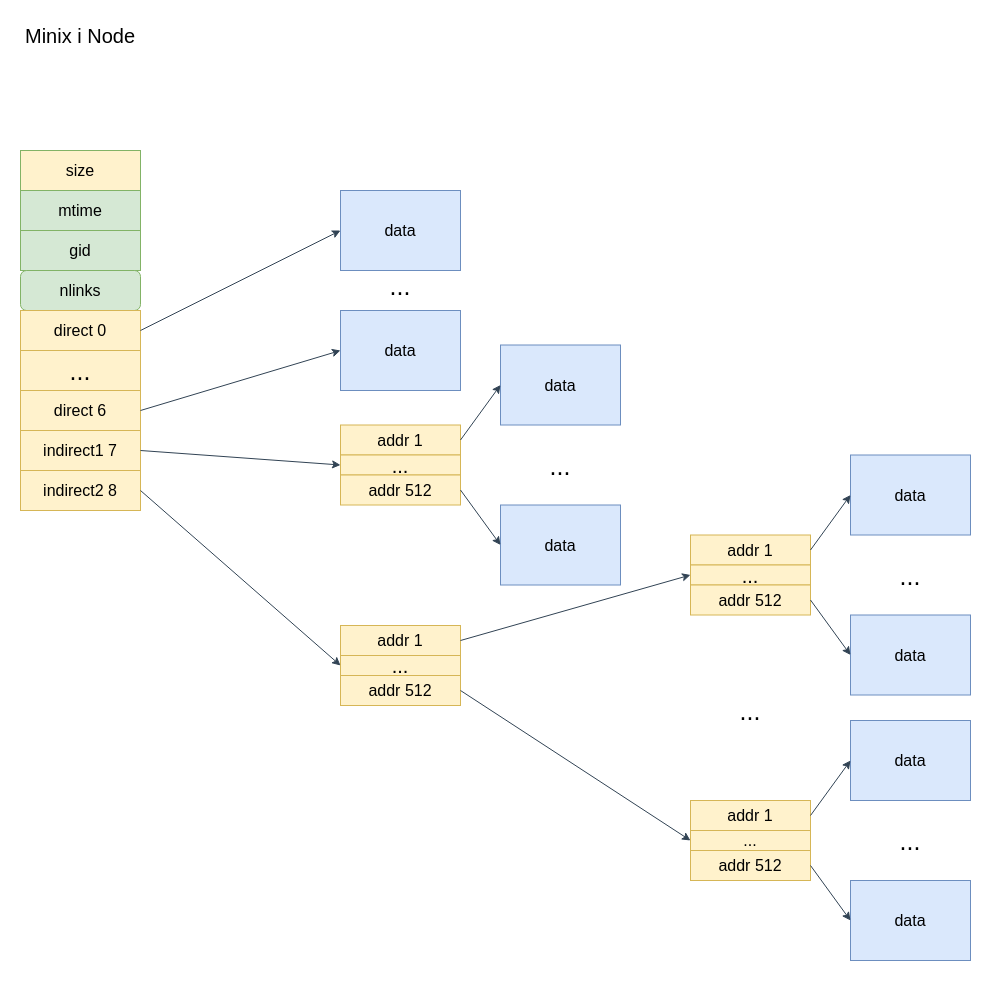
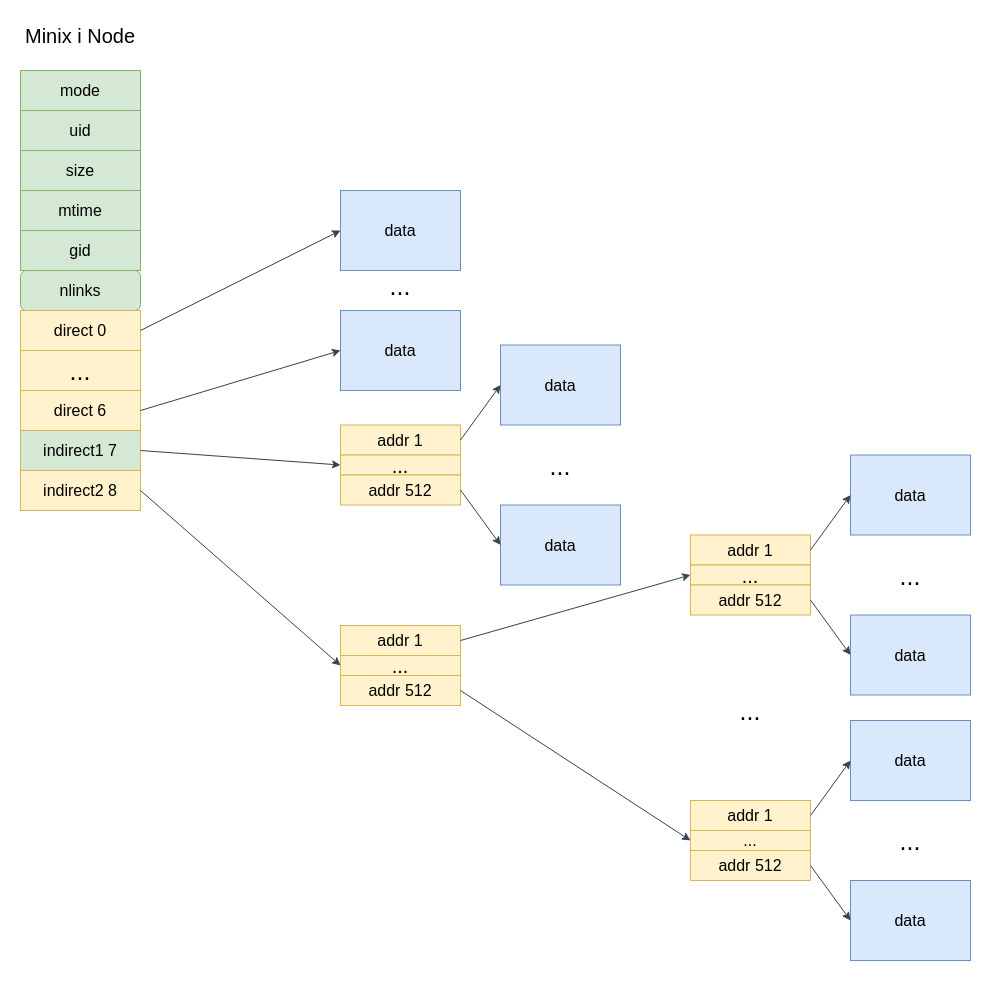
none -> (81, 91)
none -> (81, 131)
(81, 171) -> (81, 171)
(81, 451) -> (81, 451)
